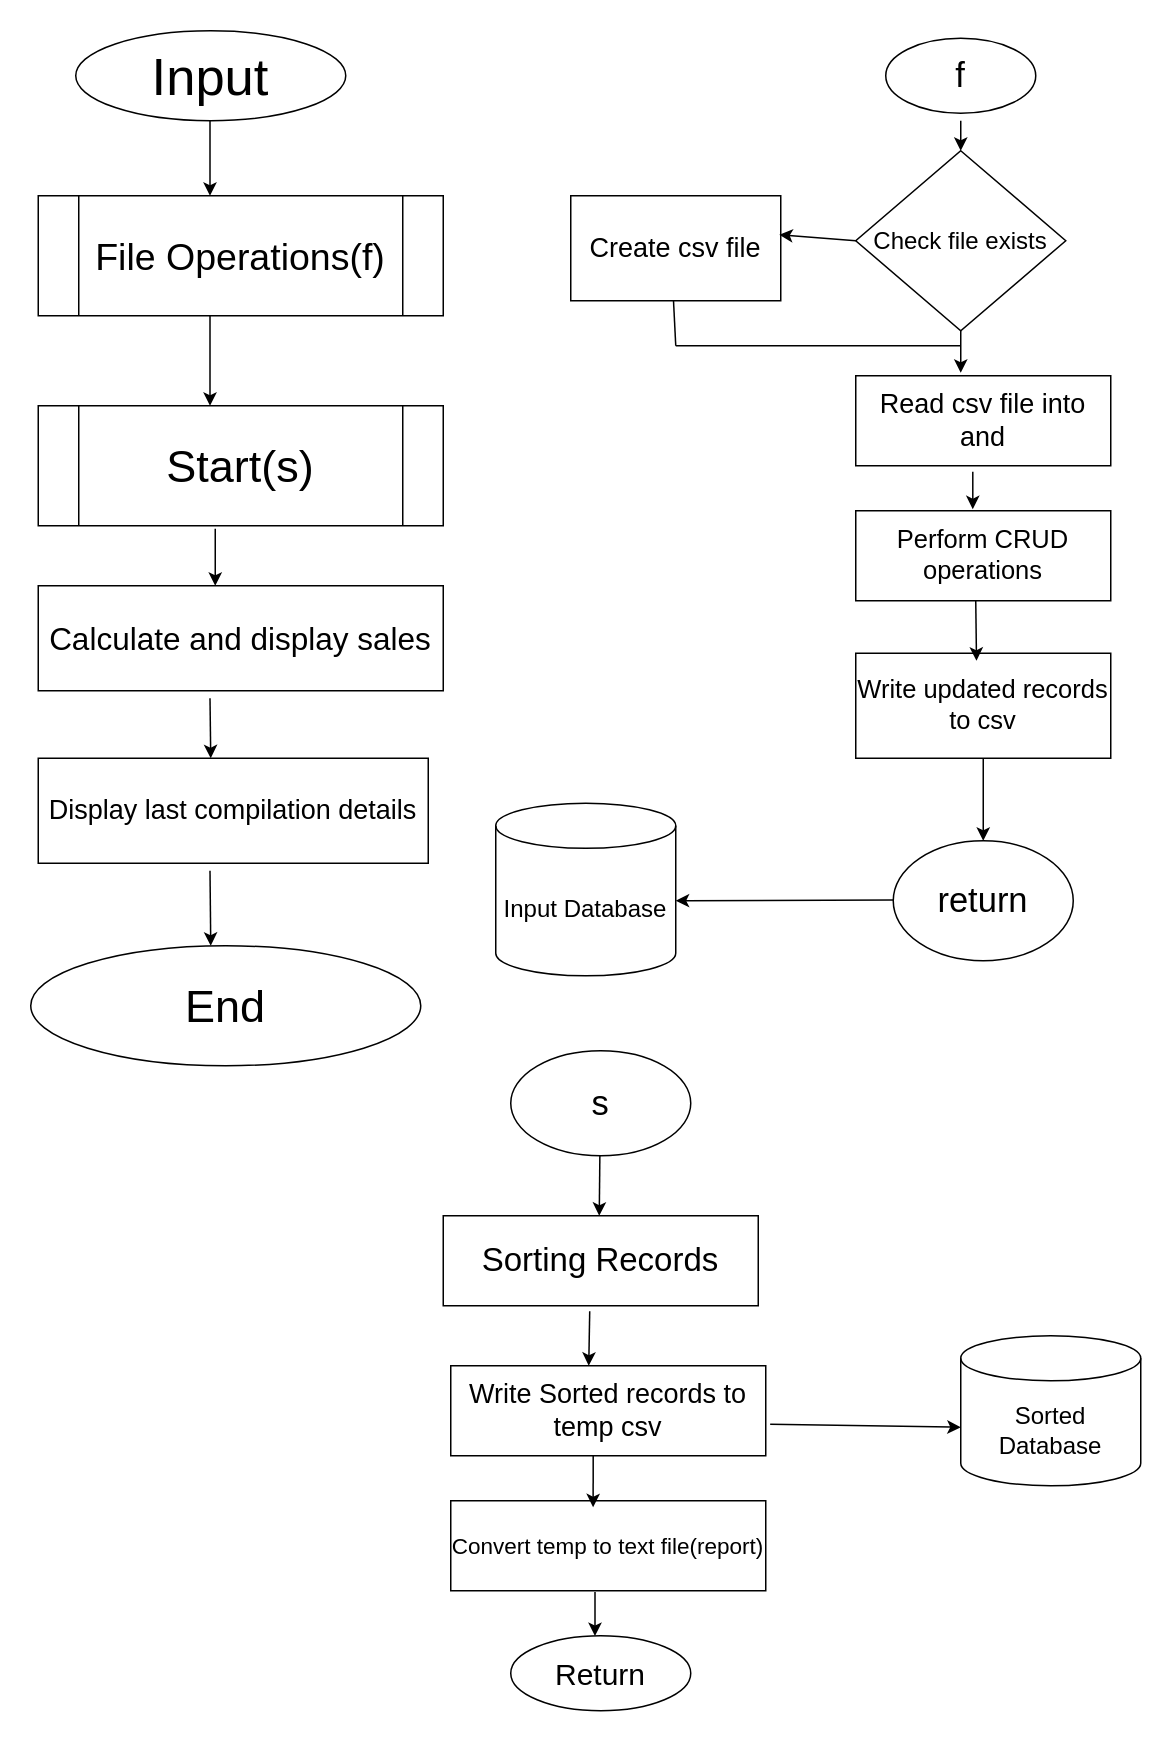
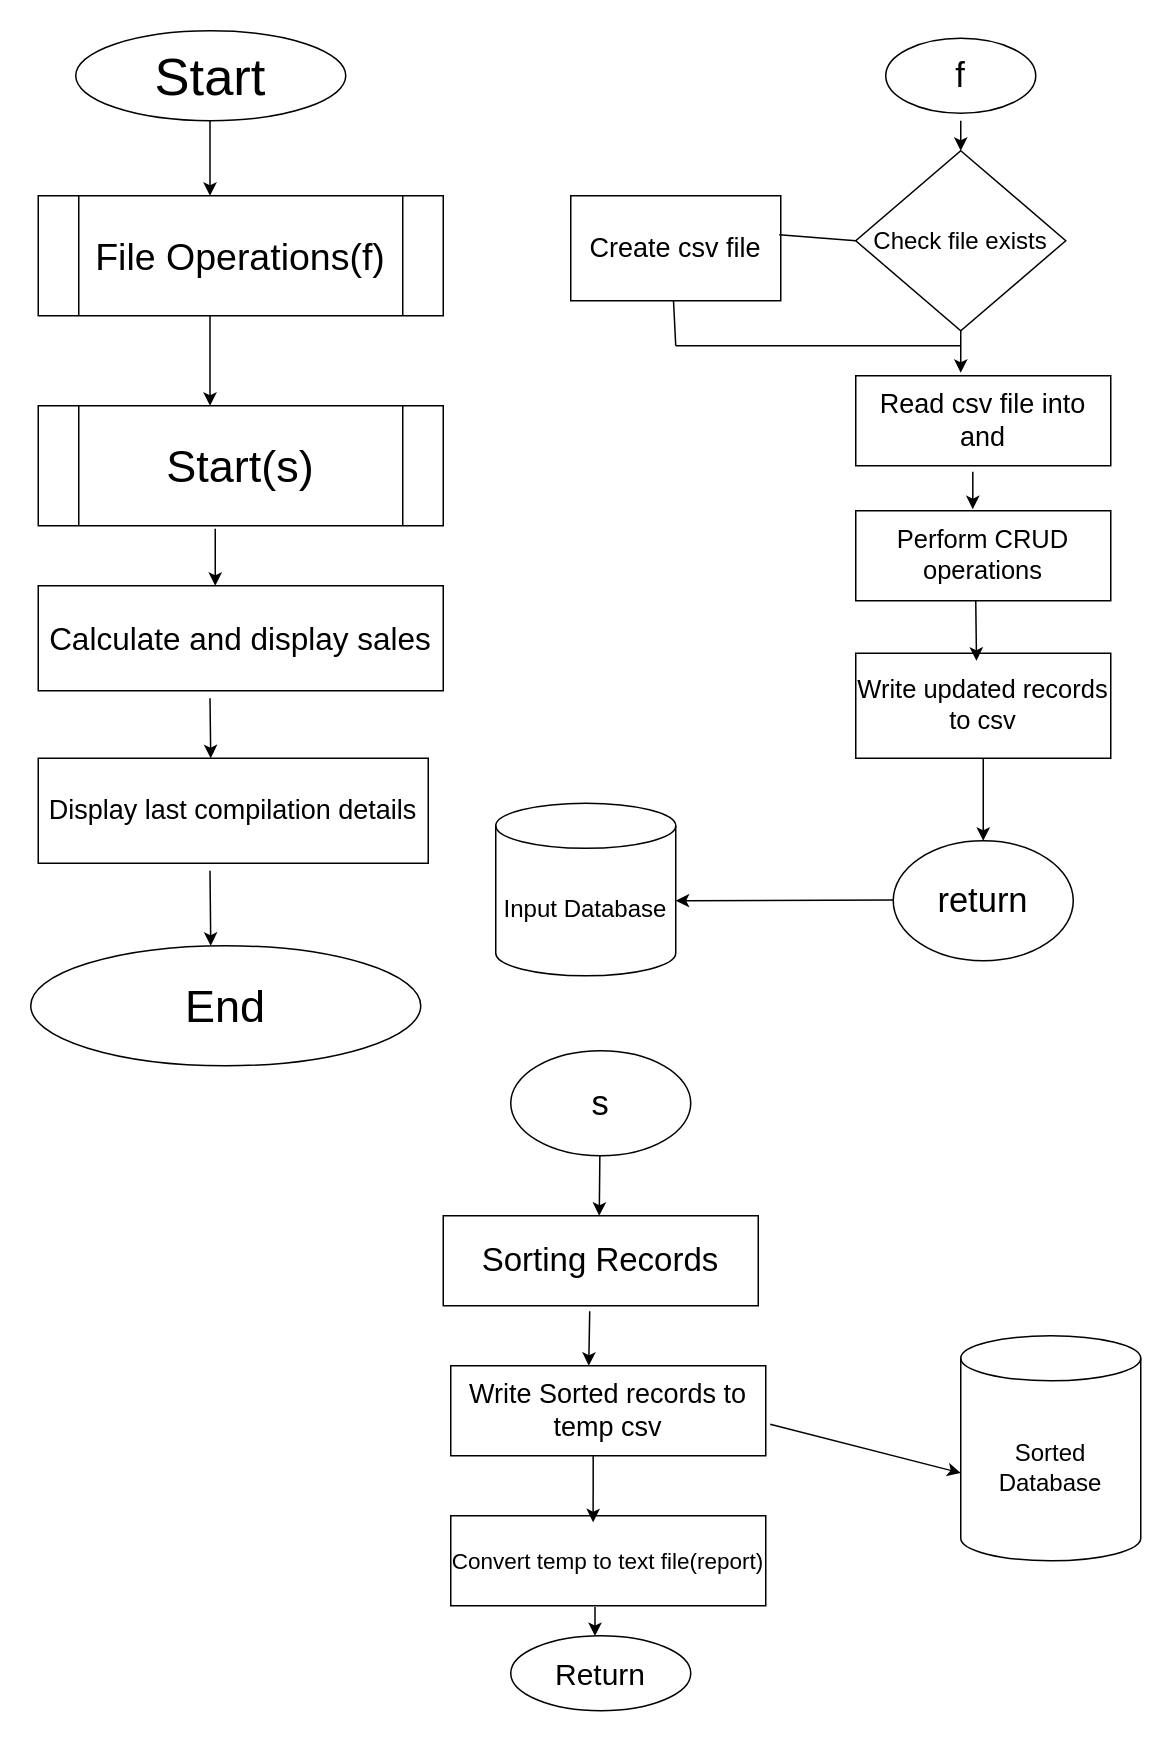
(211, 76) -> (211, 76)
(791, 236) -> (786, 235)
(1051, 1411) -> (1051, 1448)
(608, 1546) -> (608, 1561)
